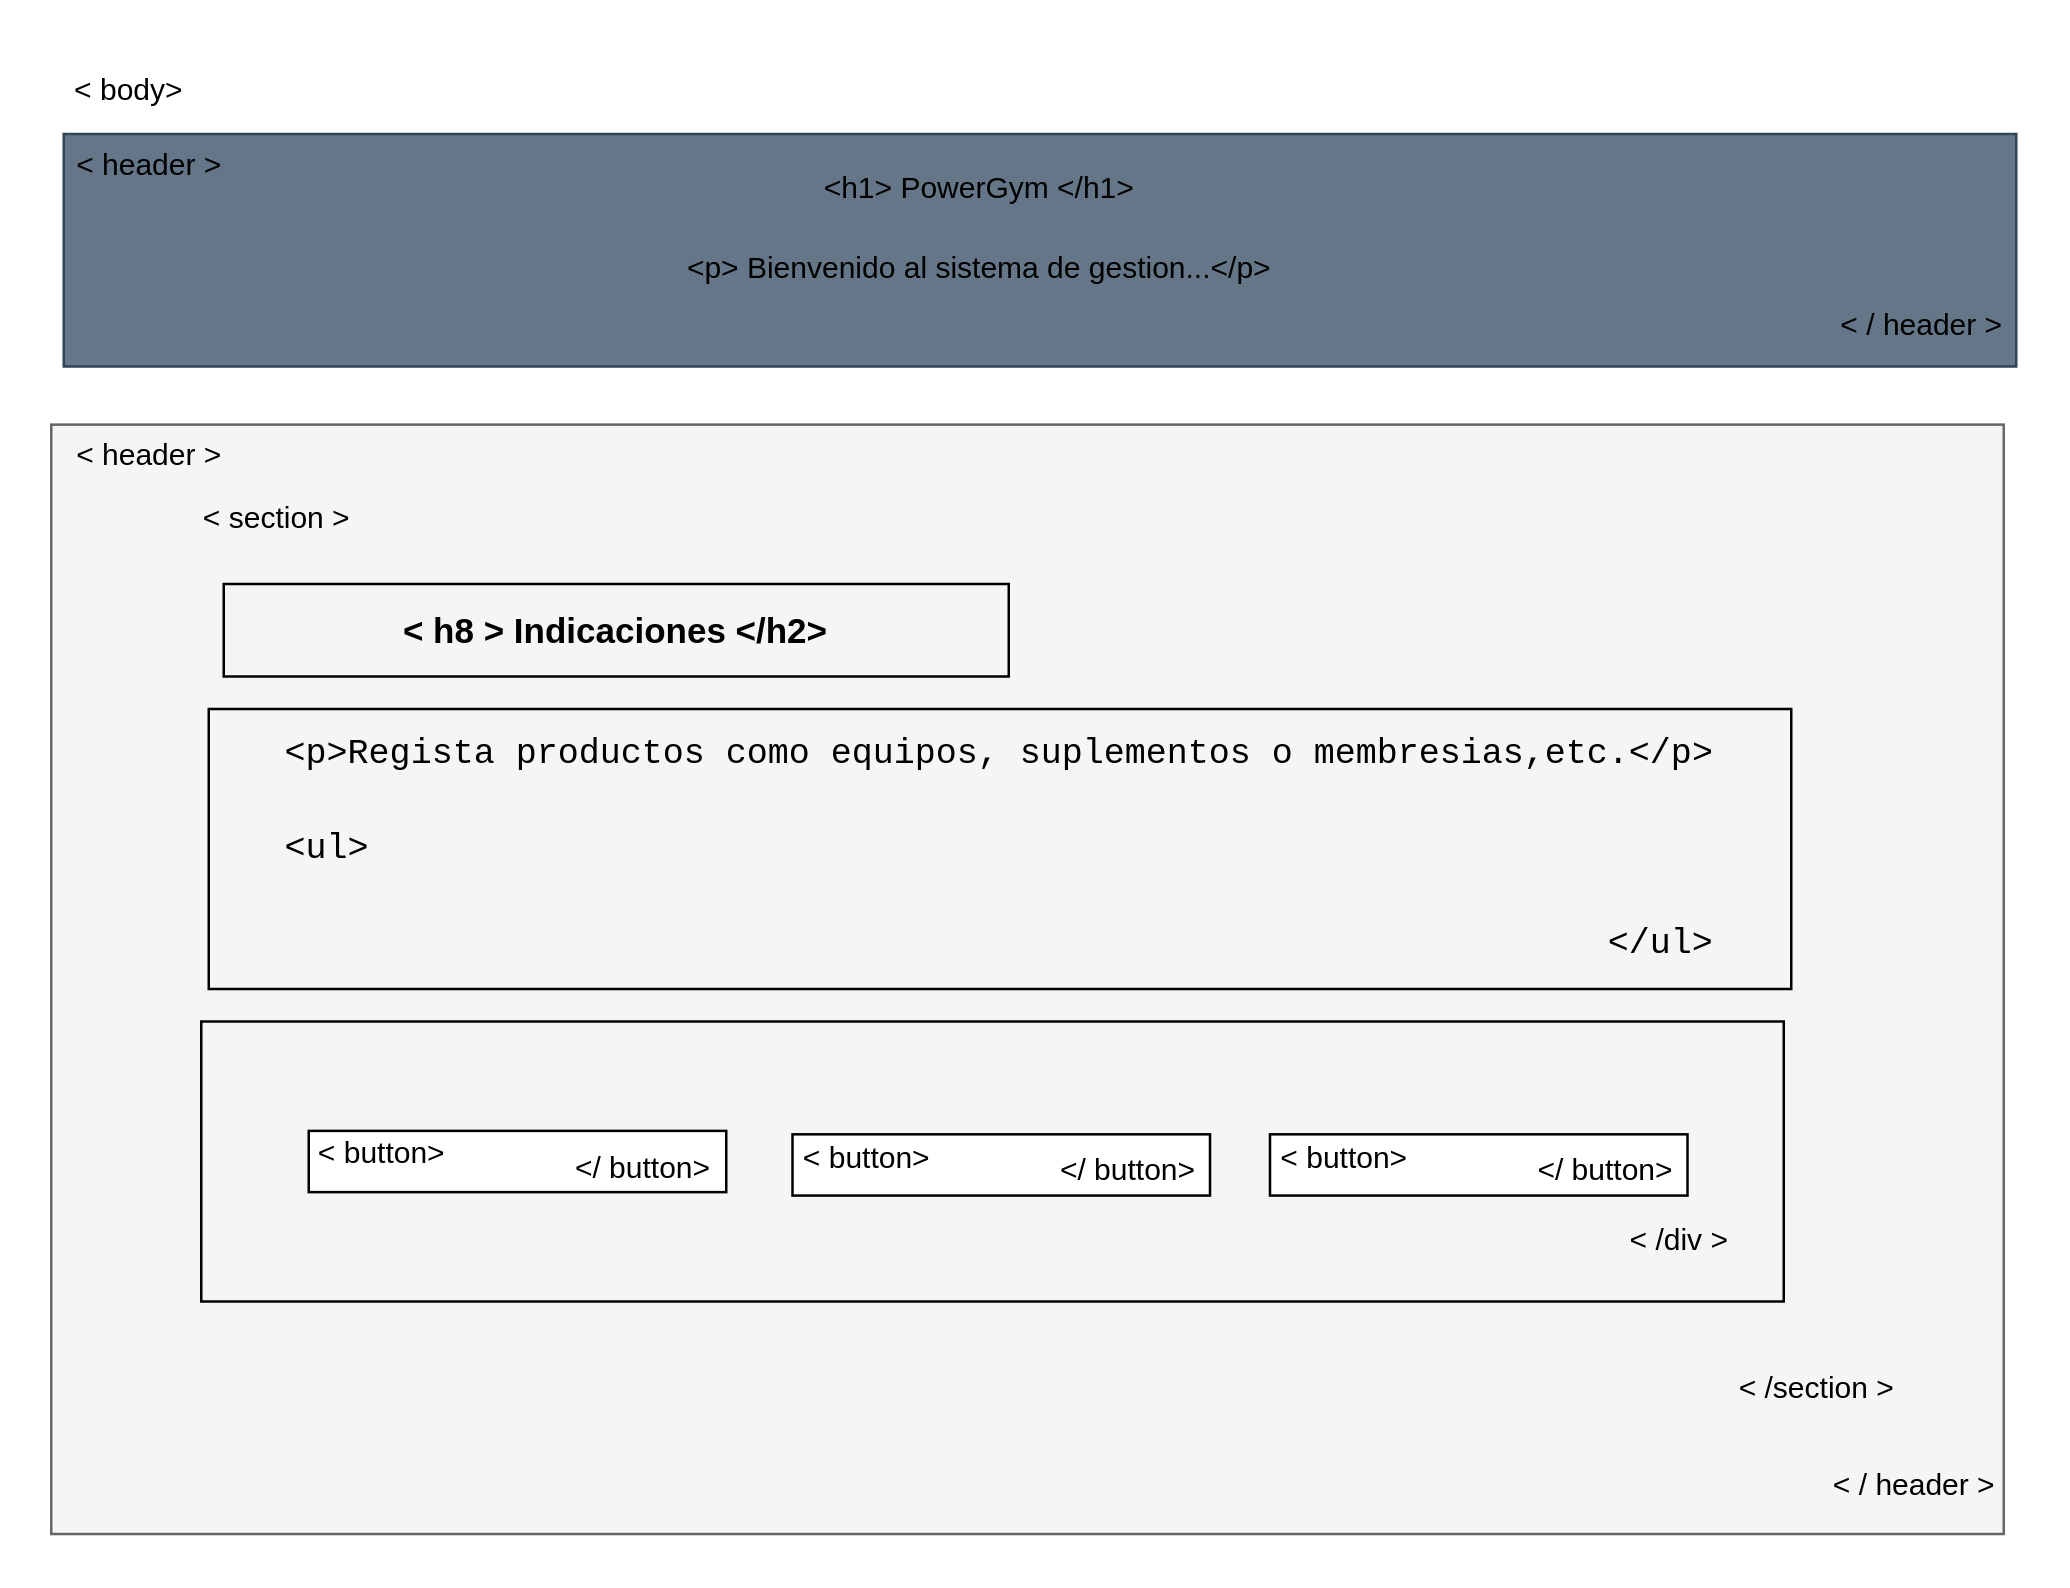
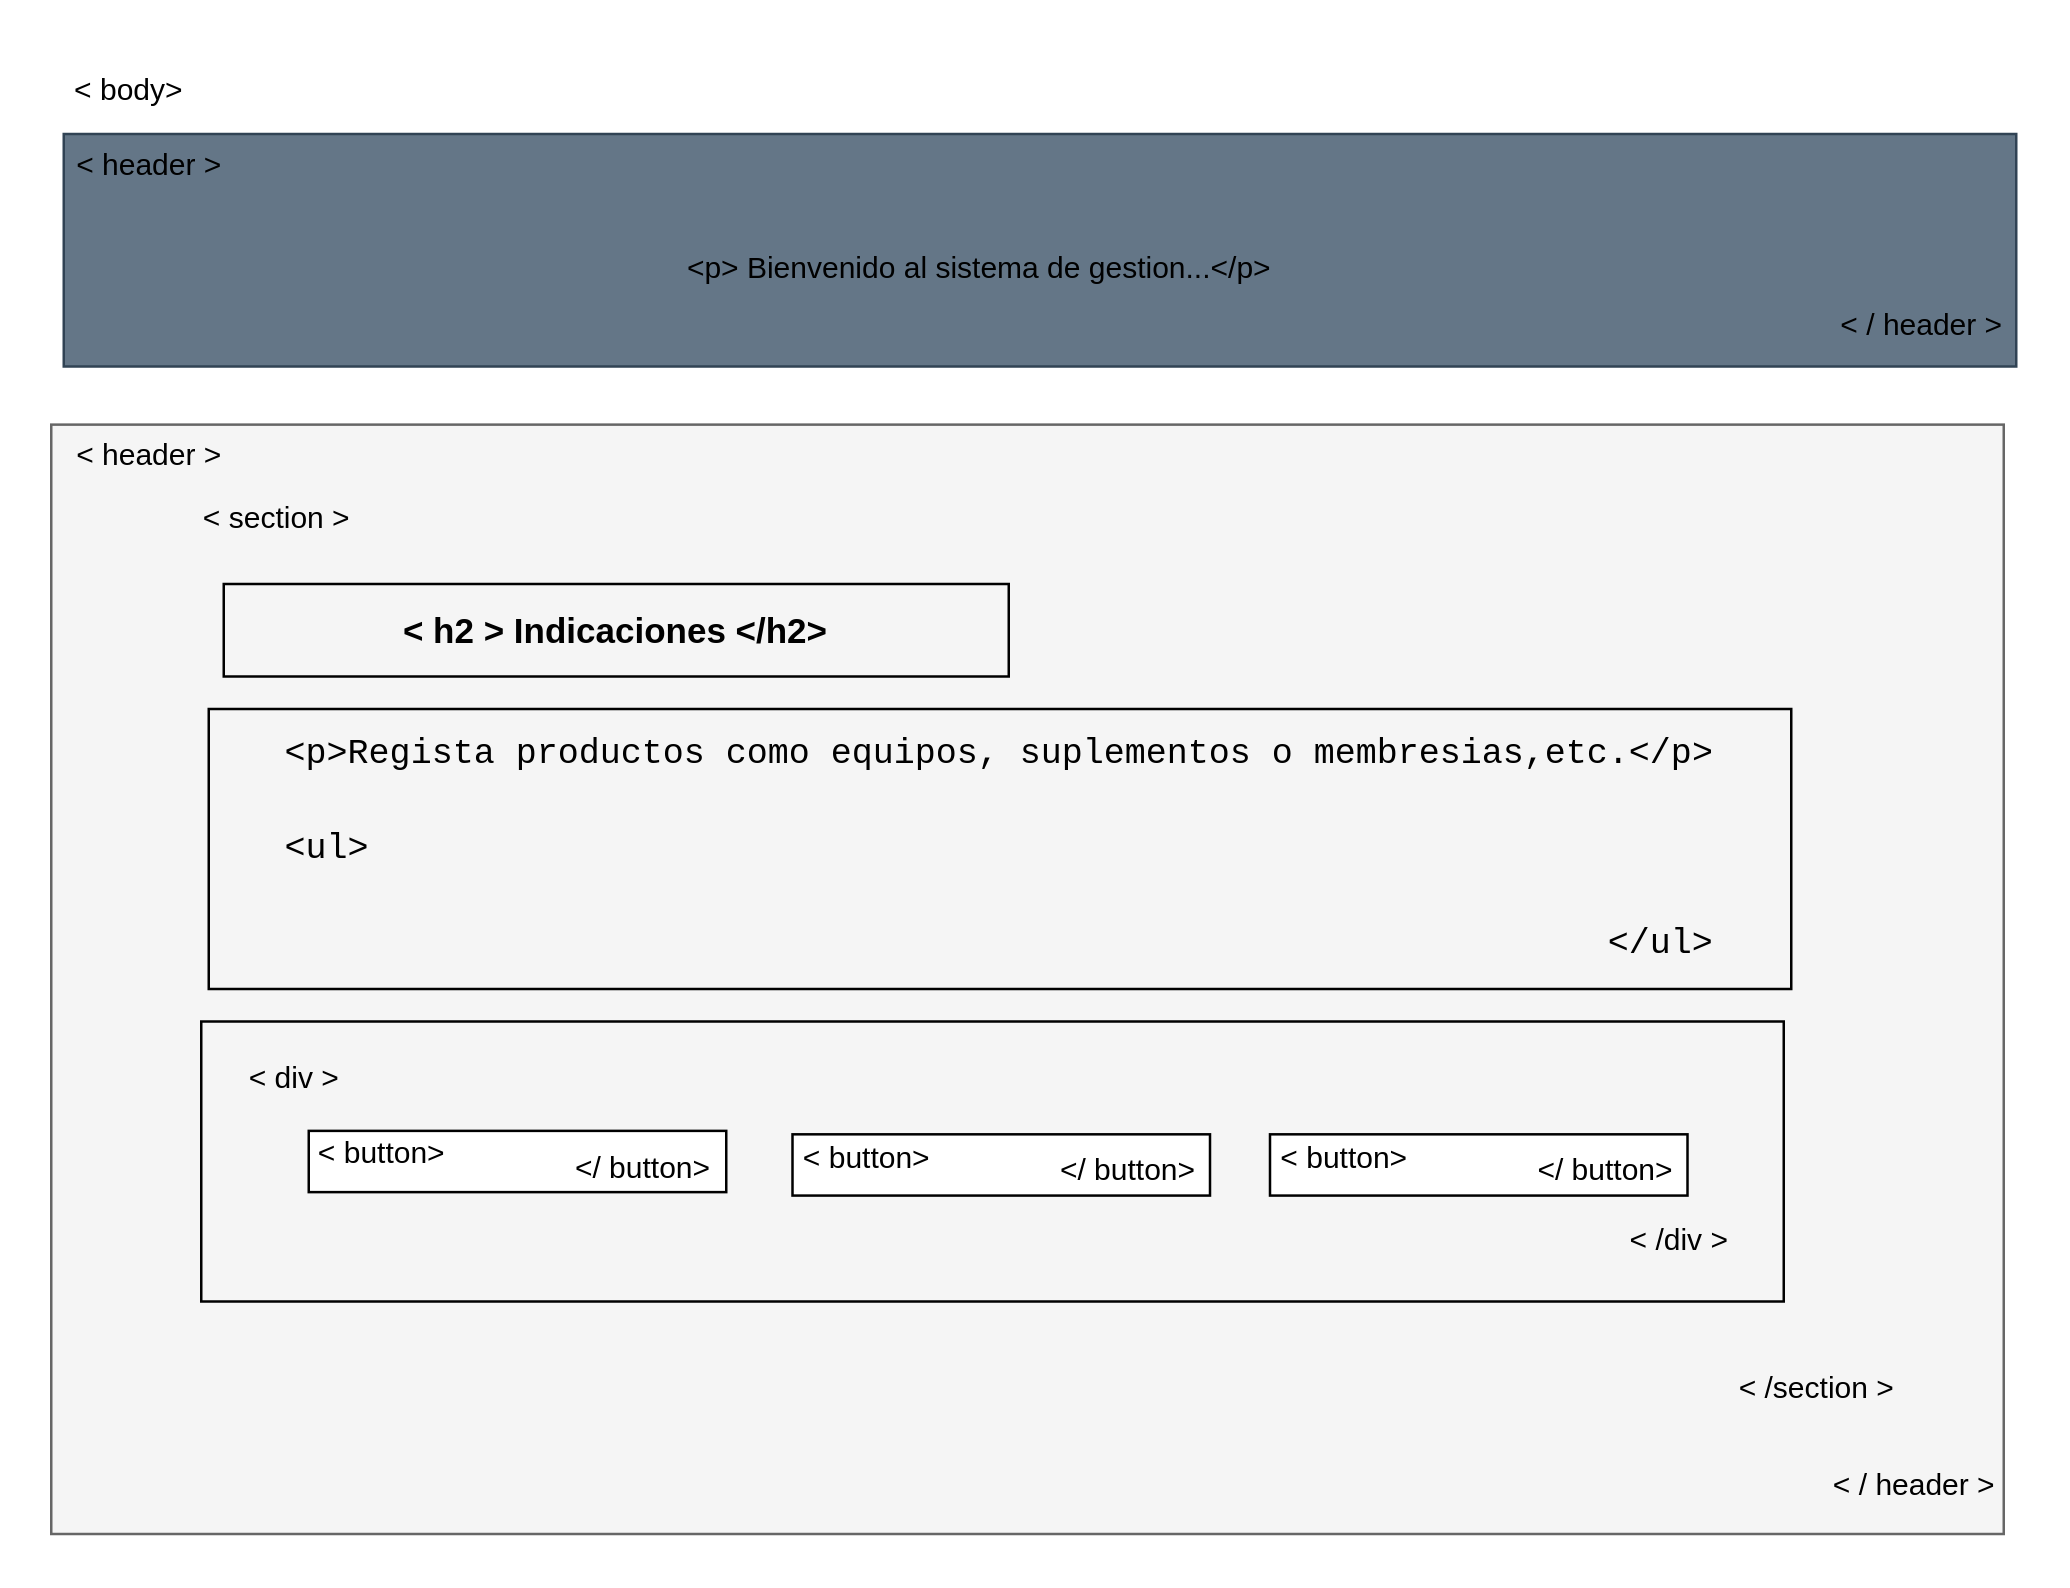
(980, 189) -> none
(616, 631) -> (616, 631)
none -> (295, 1079)
